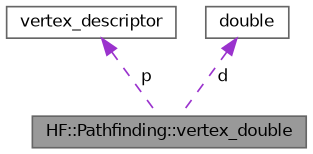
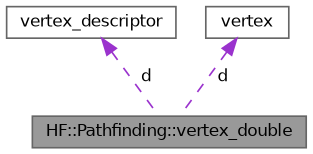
(247, 22) -> (247, 22)
(144, 77) -> (144, 77)
